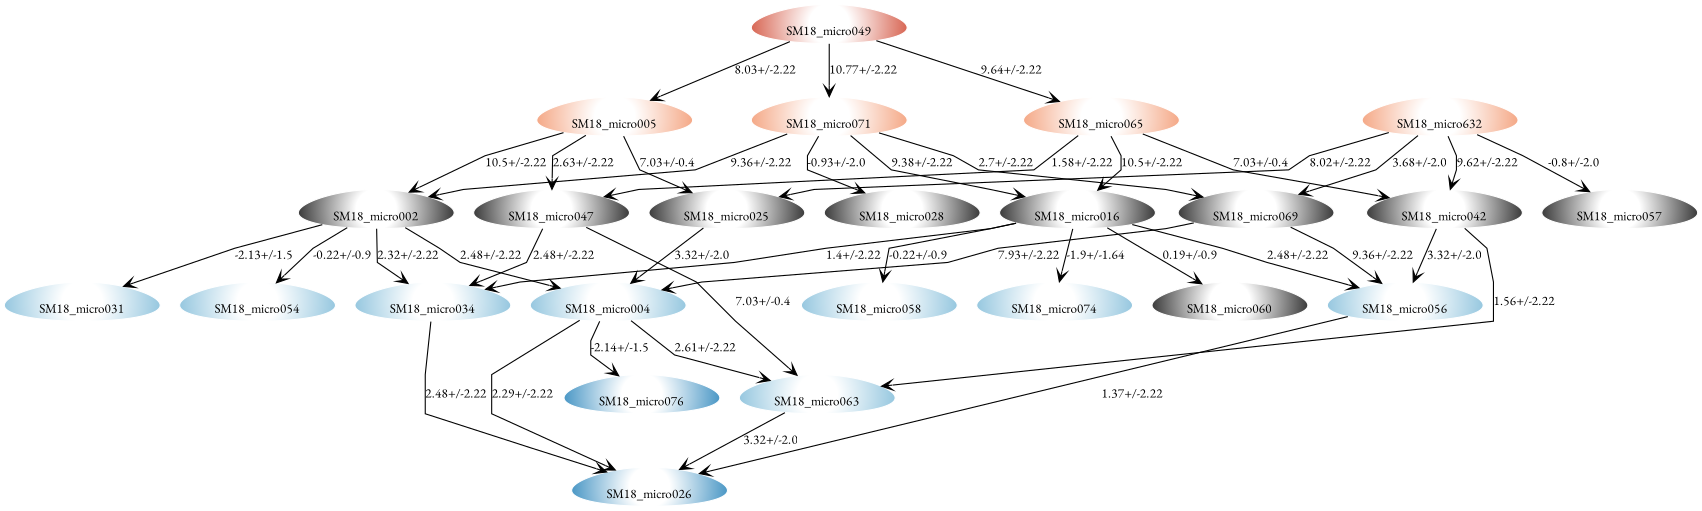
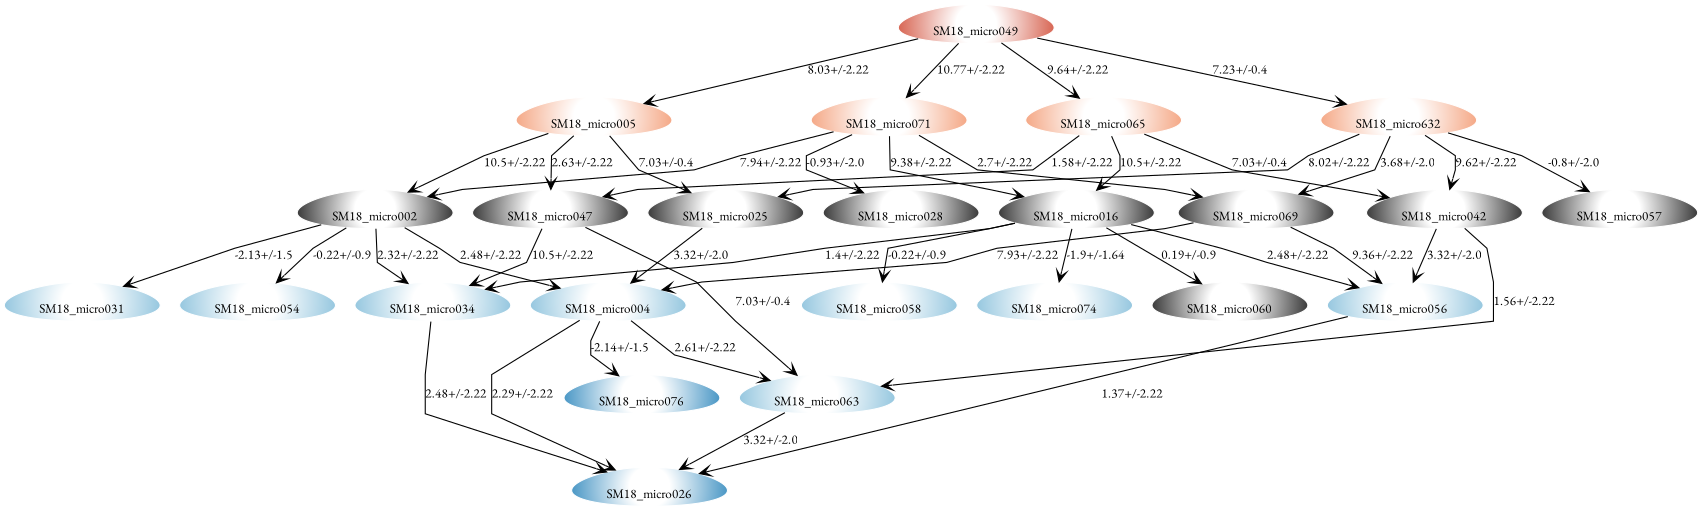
none -> (1186, 70)
(761, 163) -> (771, 163)
(564, 255) -> (563, 255)
